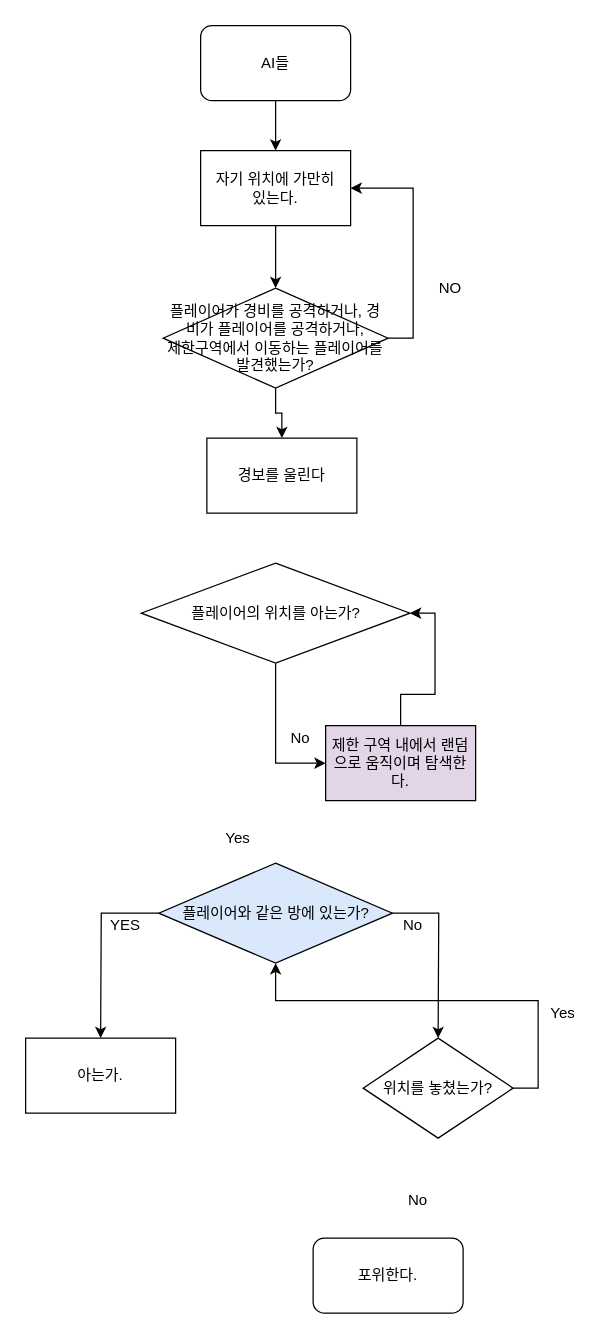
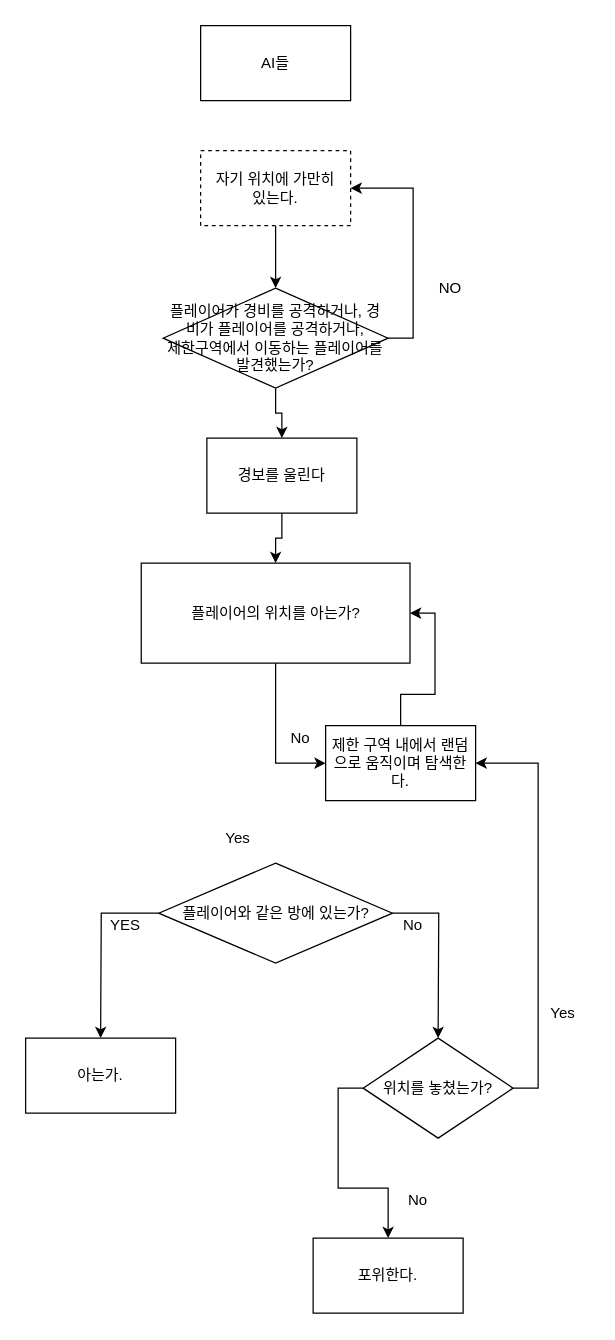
(276, 63) -> (276, 63)
(276, 122) -> none
(276, 188) -> (276, 188)
none -> (282, 537)
(276, 613) -> (276, 613)
(401, 763) -> (401, 763)
(276, 913) -> (276, 913)
(393, 1001) -> (538, 856)
none -> (338, 1171)
(388, 1276) -> (388, 1276)
